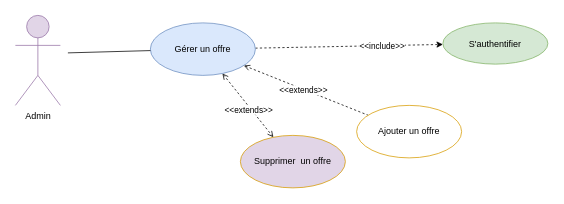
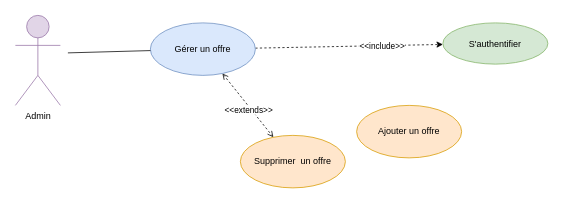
(305, 90) -> none
(409, 132) -> (409, 132)
(293, 162) -> (293, 162)
